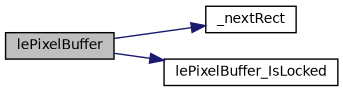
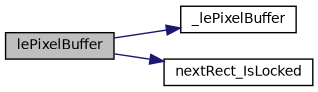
(251, 19) -> (238, 19)
(251, 72) -> (238, 72)
